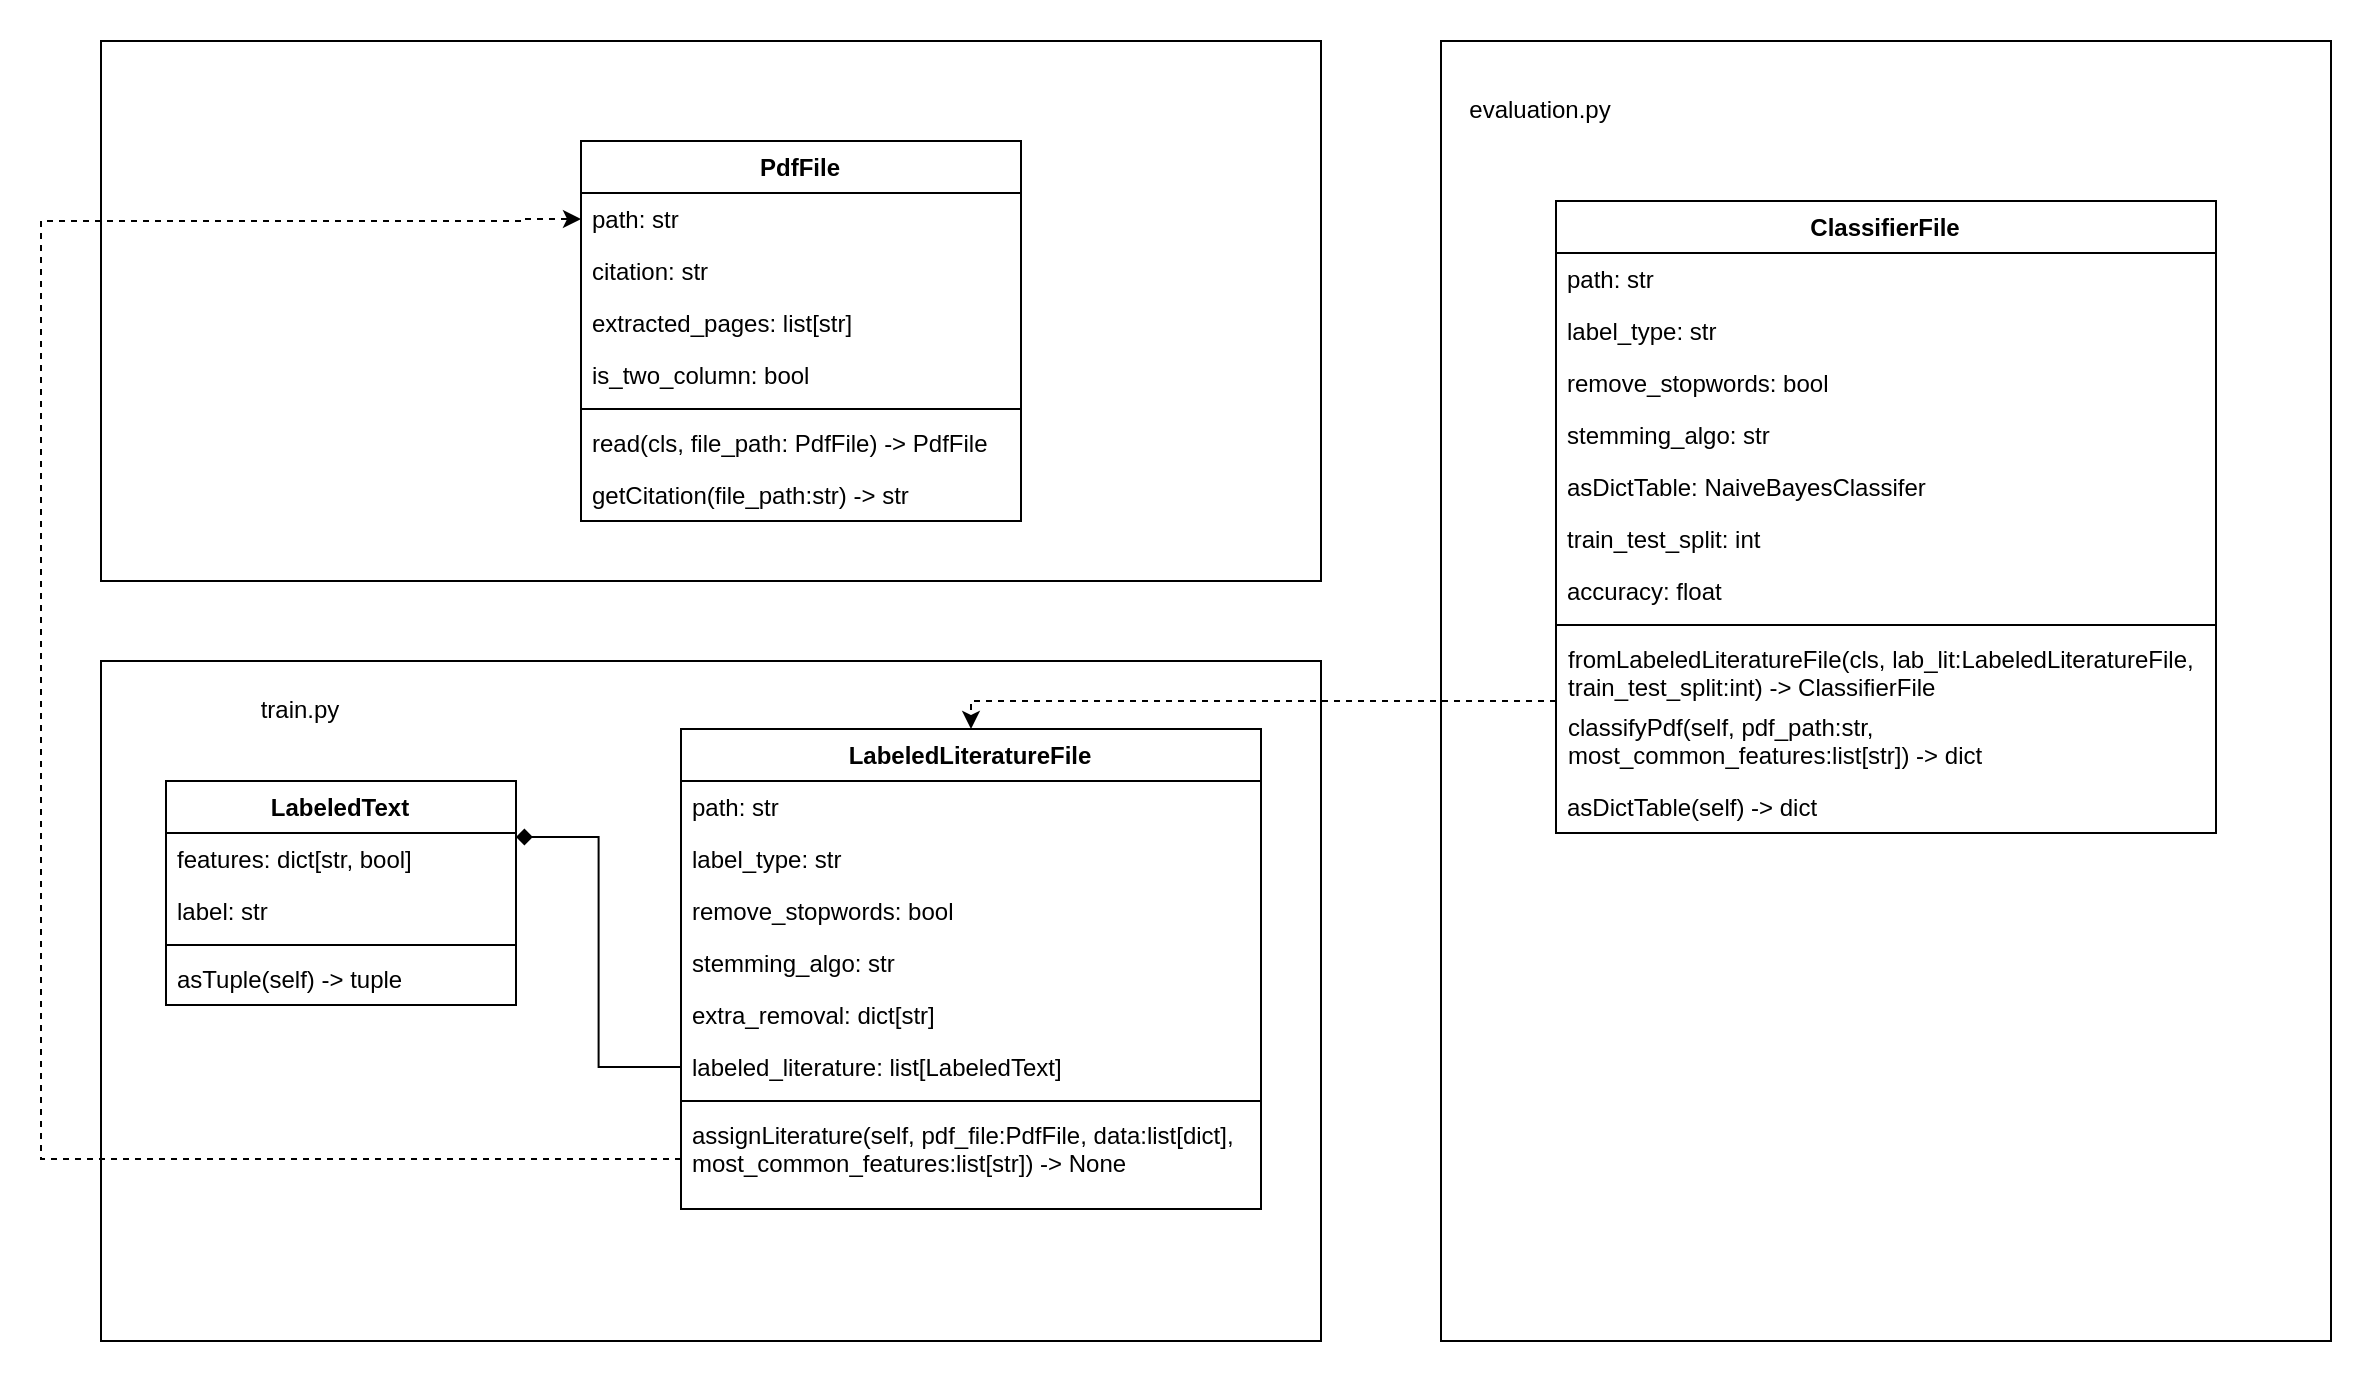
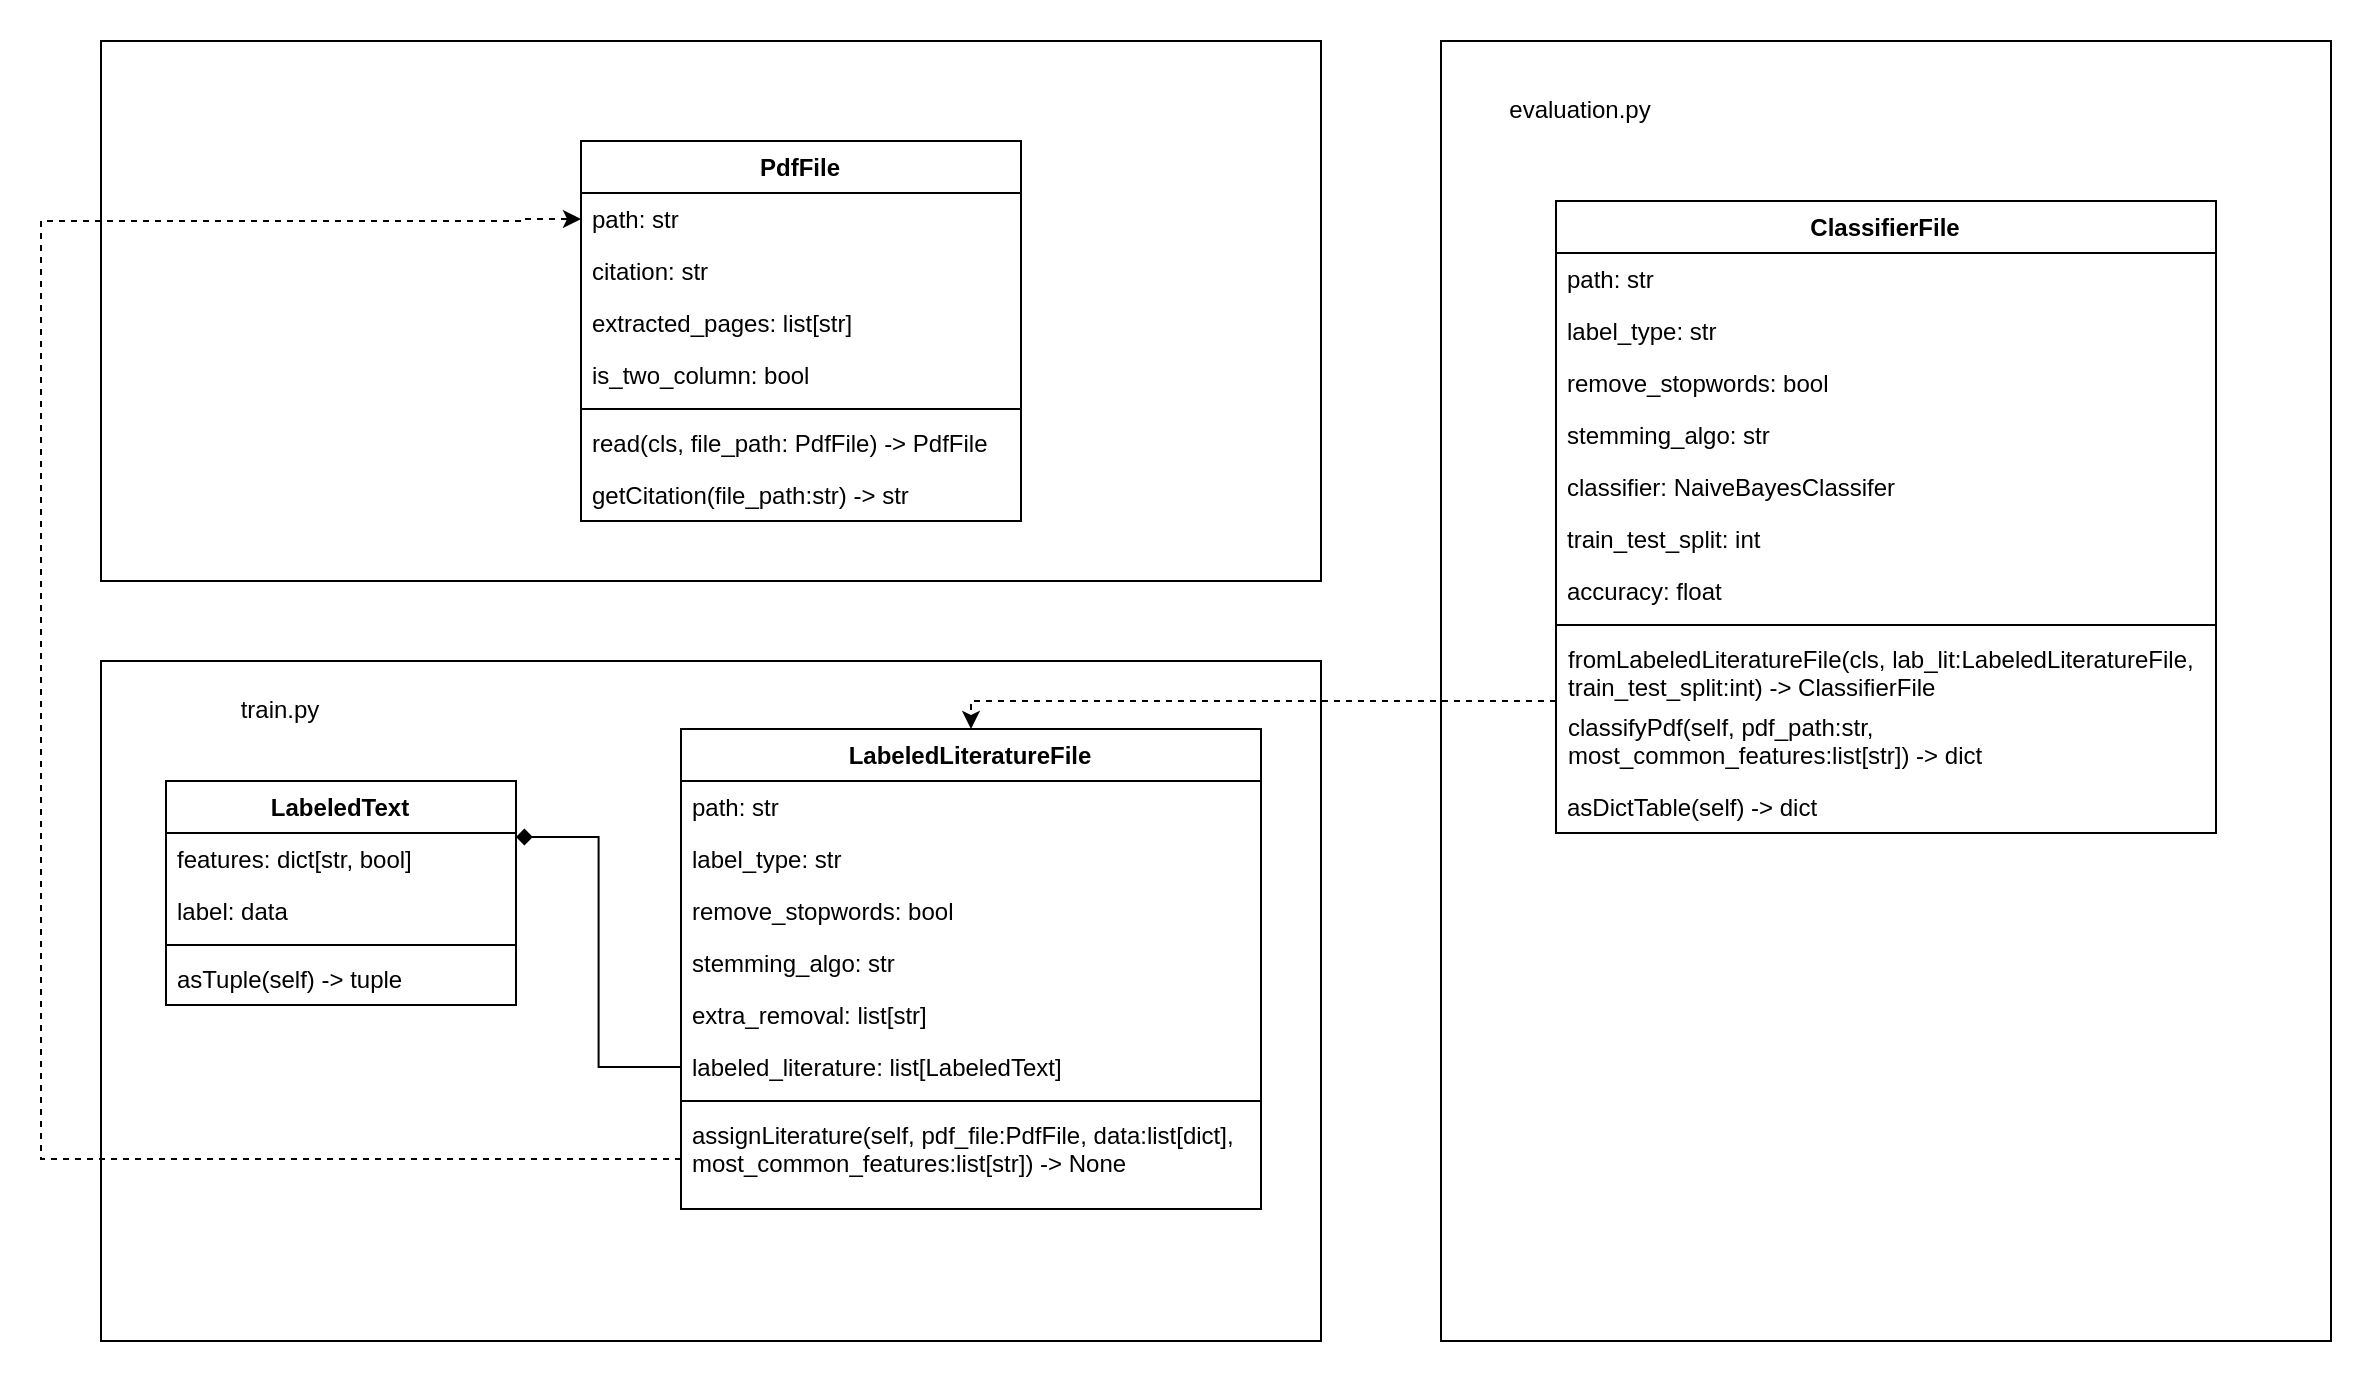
(1541, 111) -> (1581, 111)
(1760, 488) -> (1750, 488)
(301, 711) -> (281, 711)
(232, 912) -> (238, 912)
(841, 1016) -> (838, 1016)
